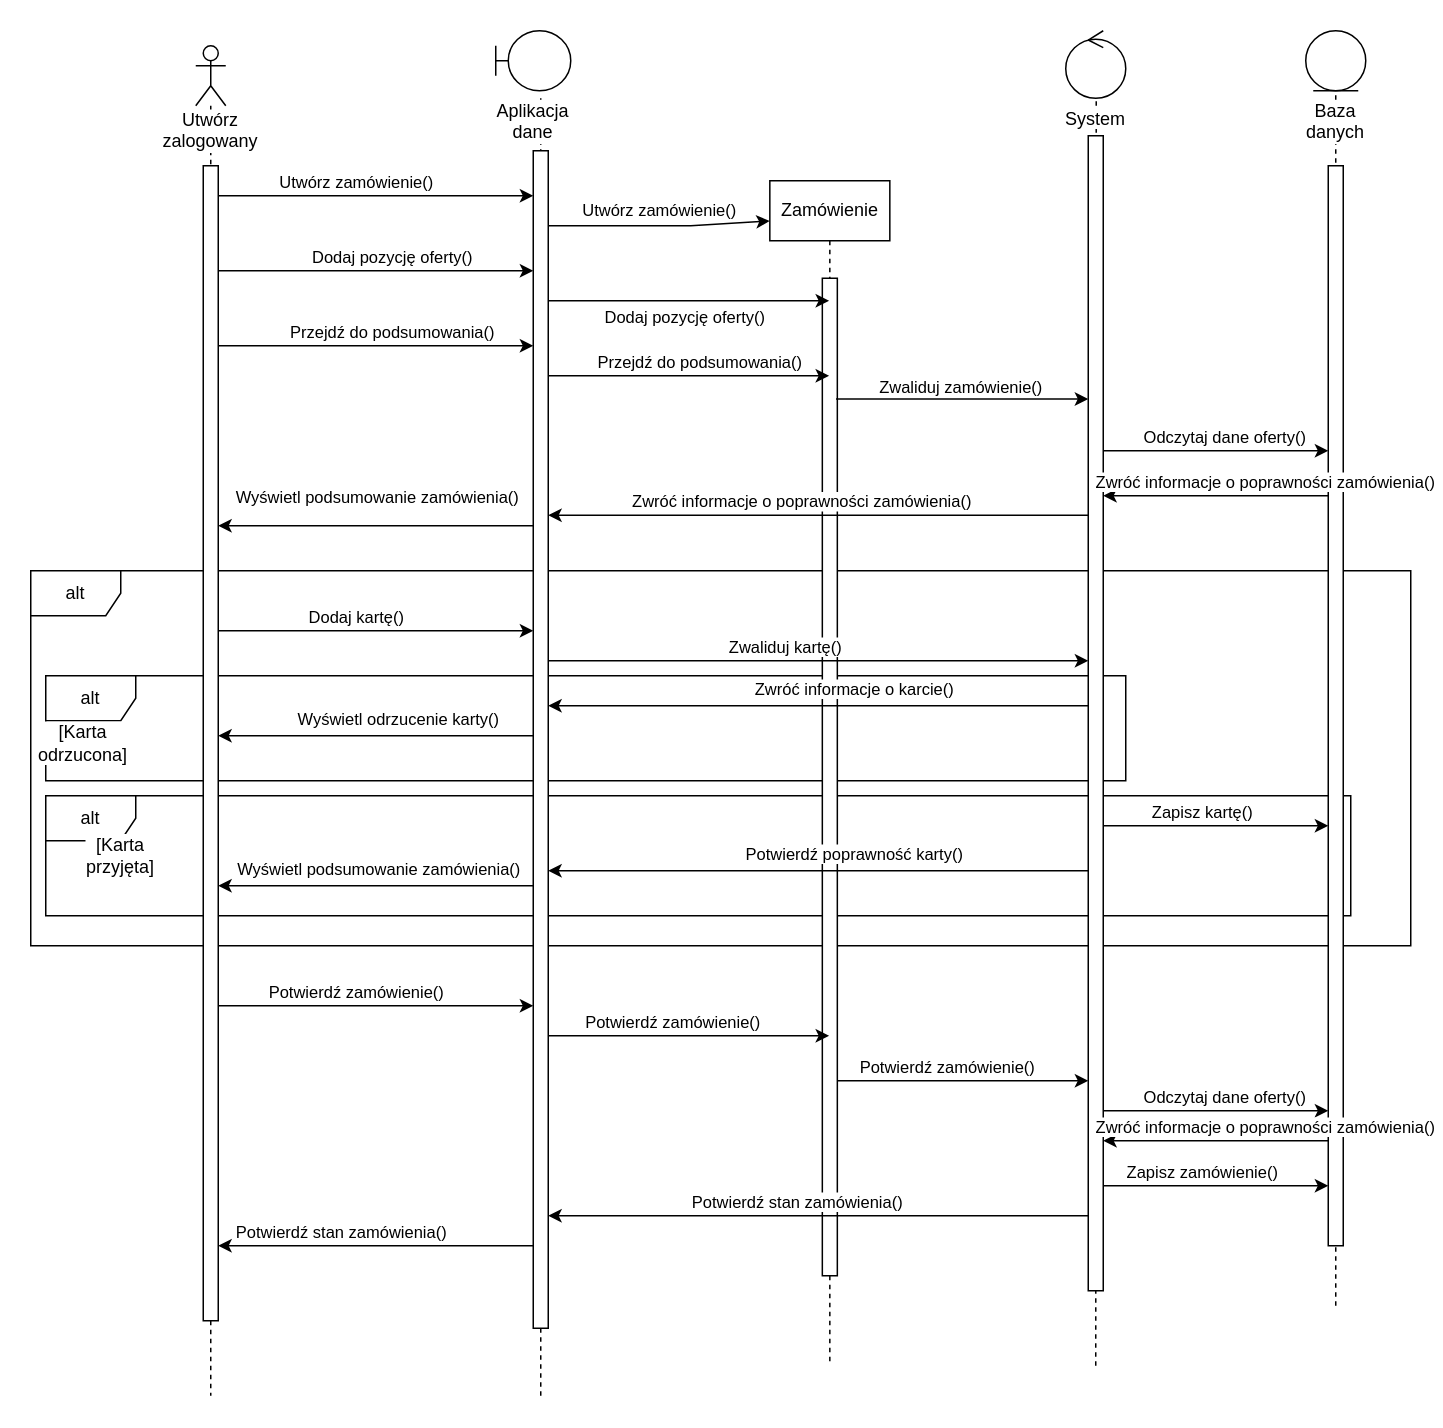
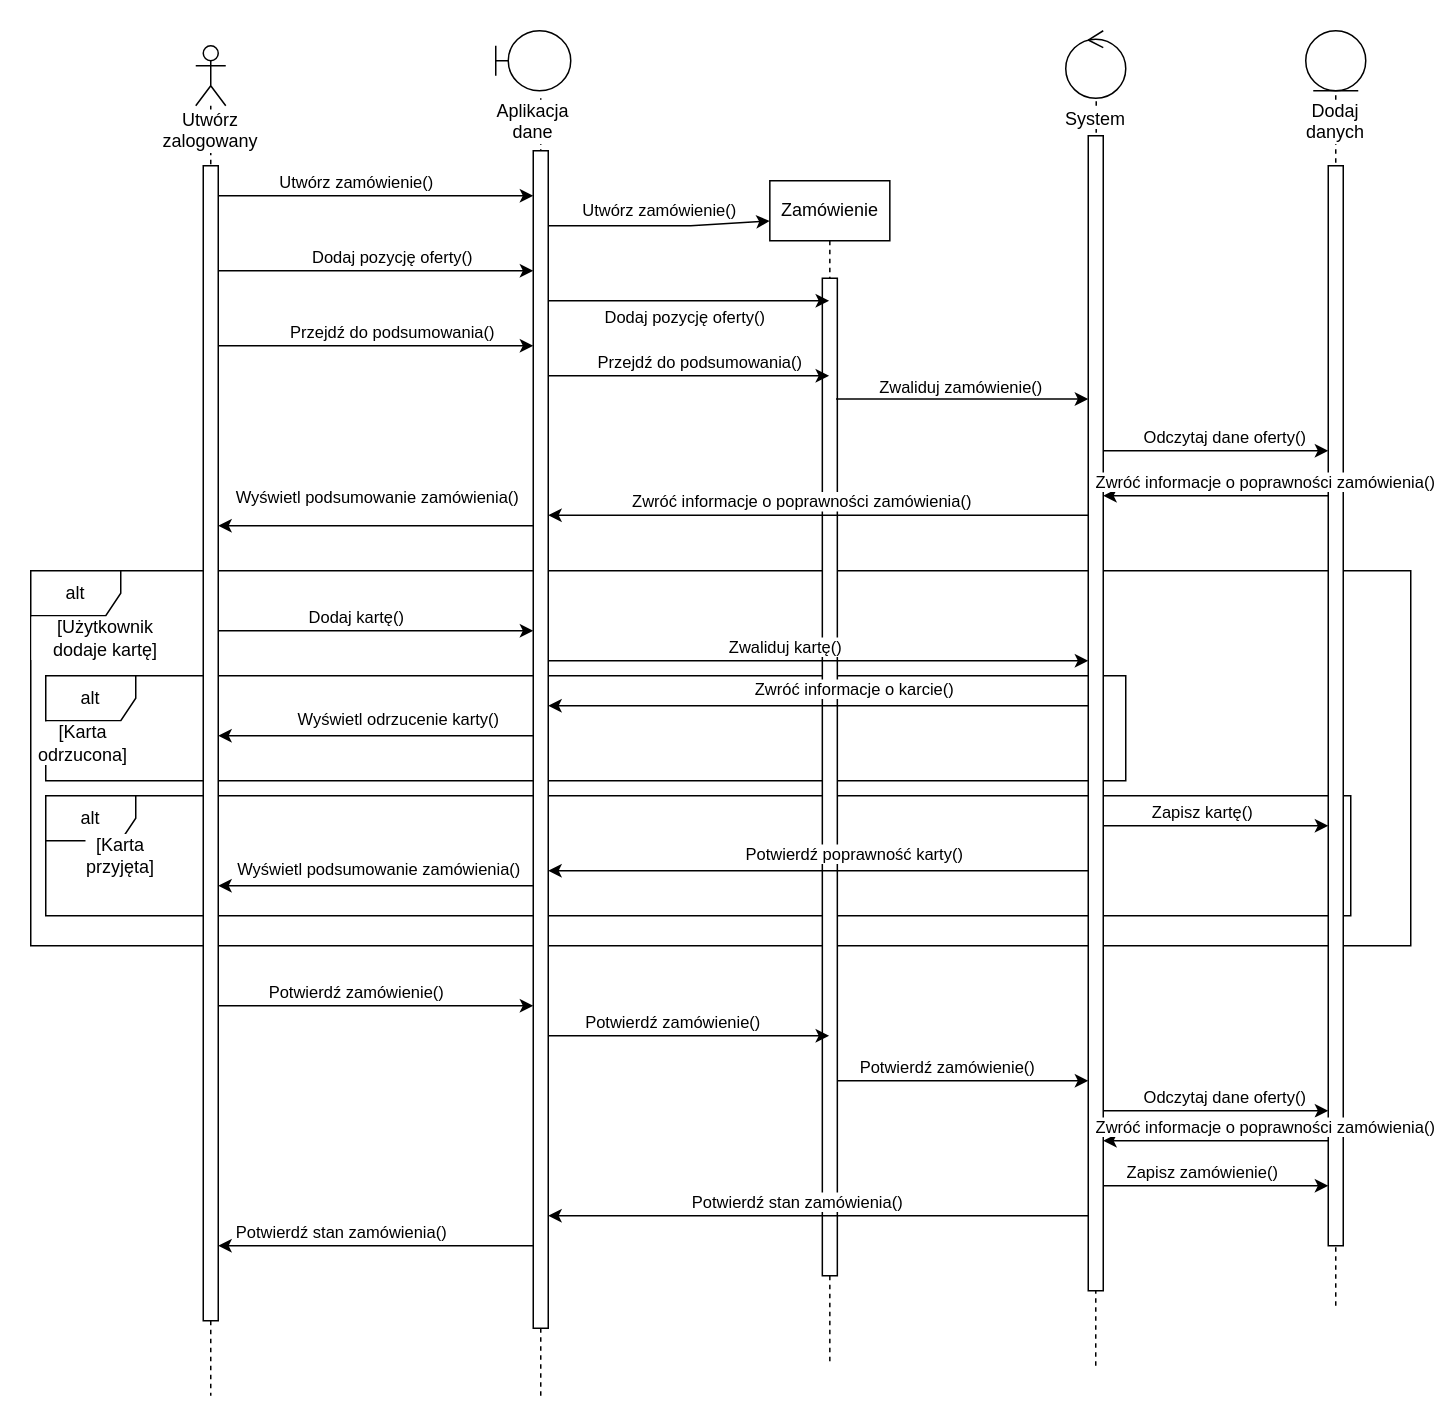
(1336, 123) -> (1336, 134)
none -> (106, 638)
